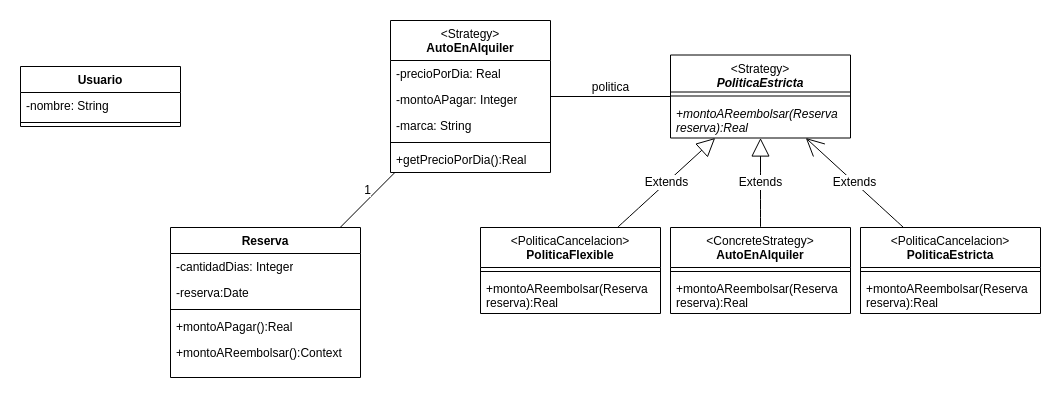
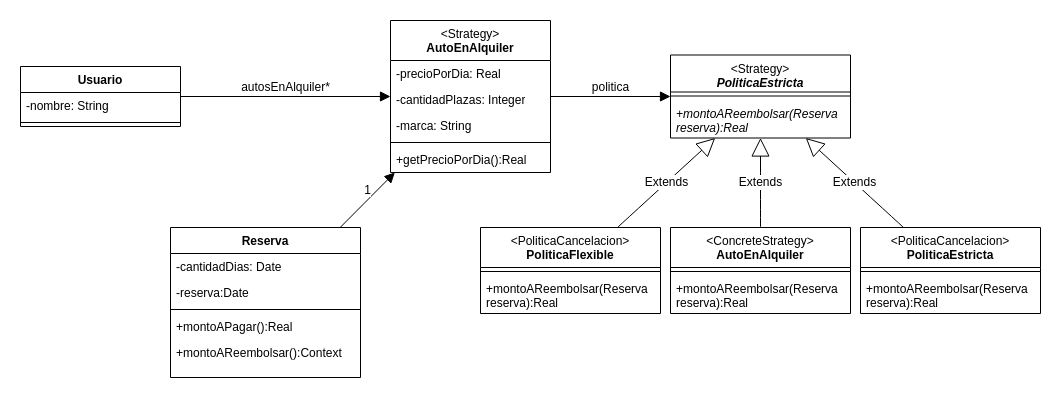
none -> (281, 97)
(663, 97) -> (659, 97)
(464, 101) -> (471, 101)
(814, 146) -> (820, 151)
(389, 178) -> (386, 181)
(244, 268) -> (234, 268)
